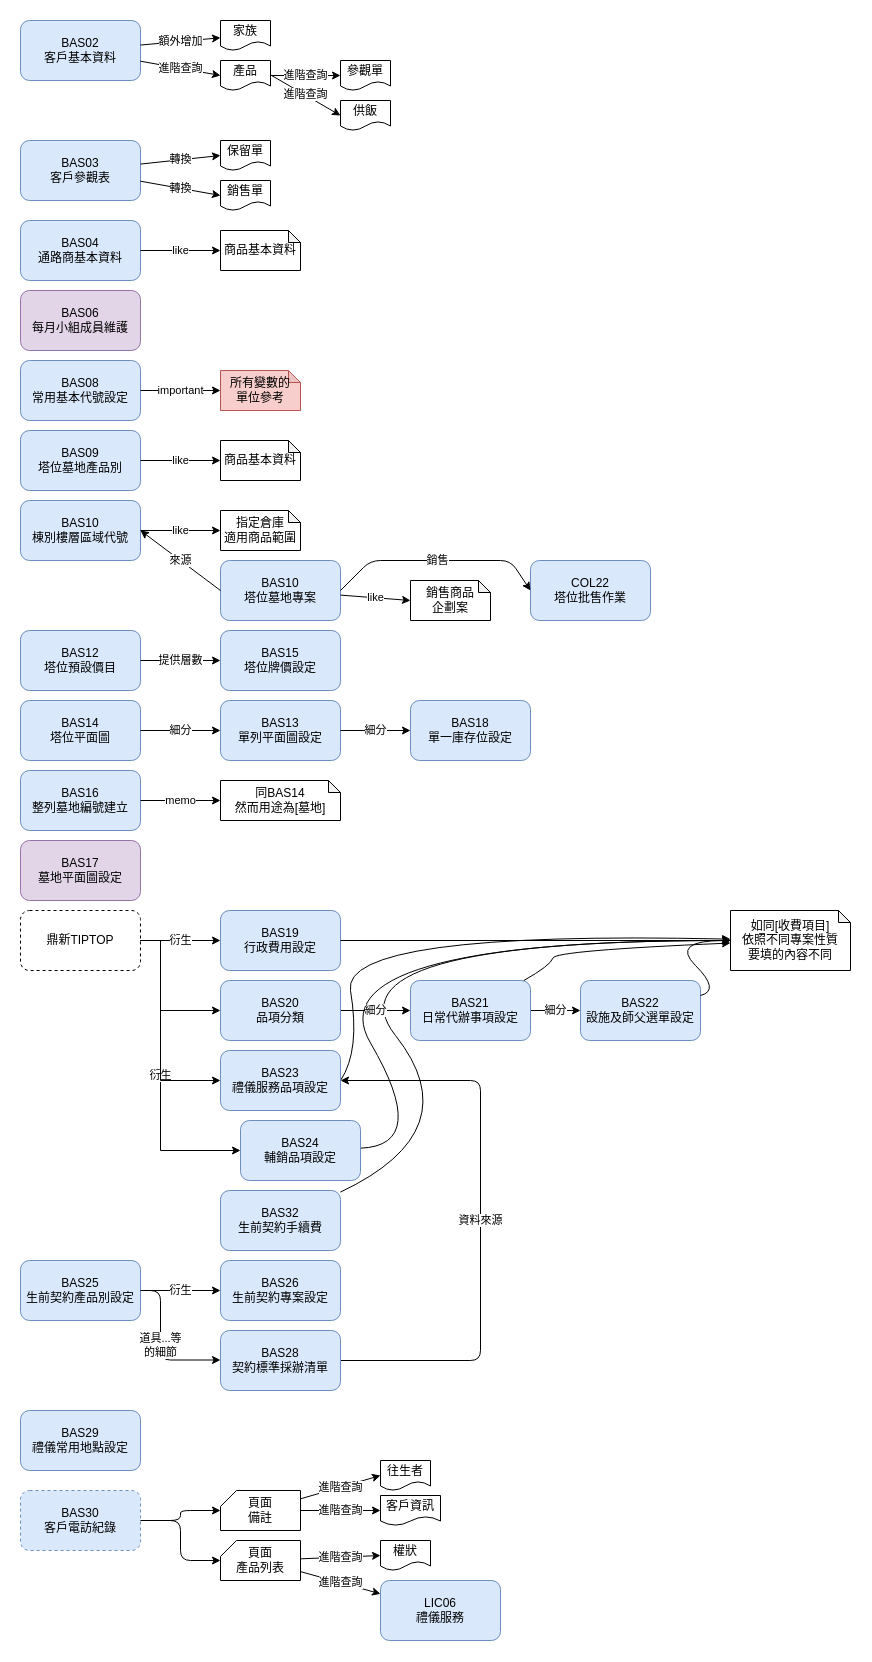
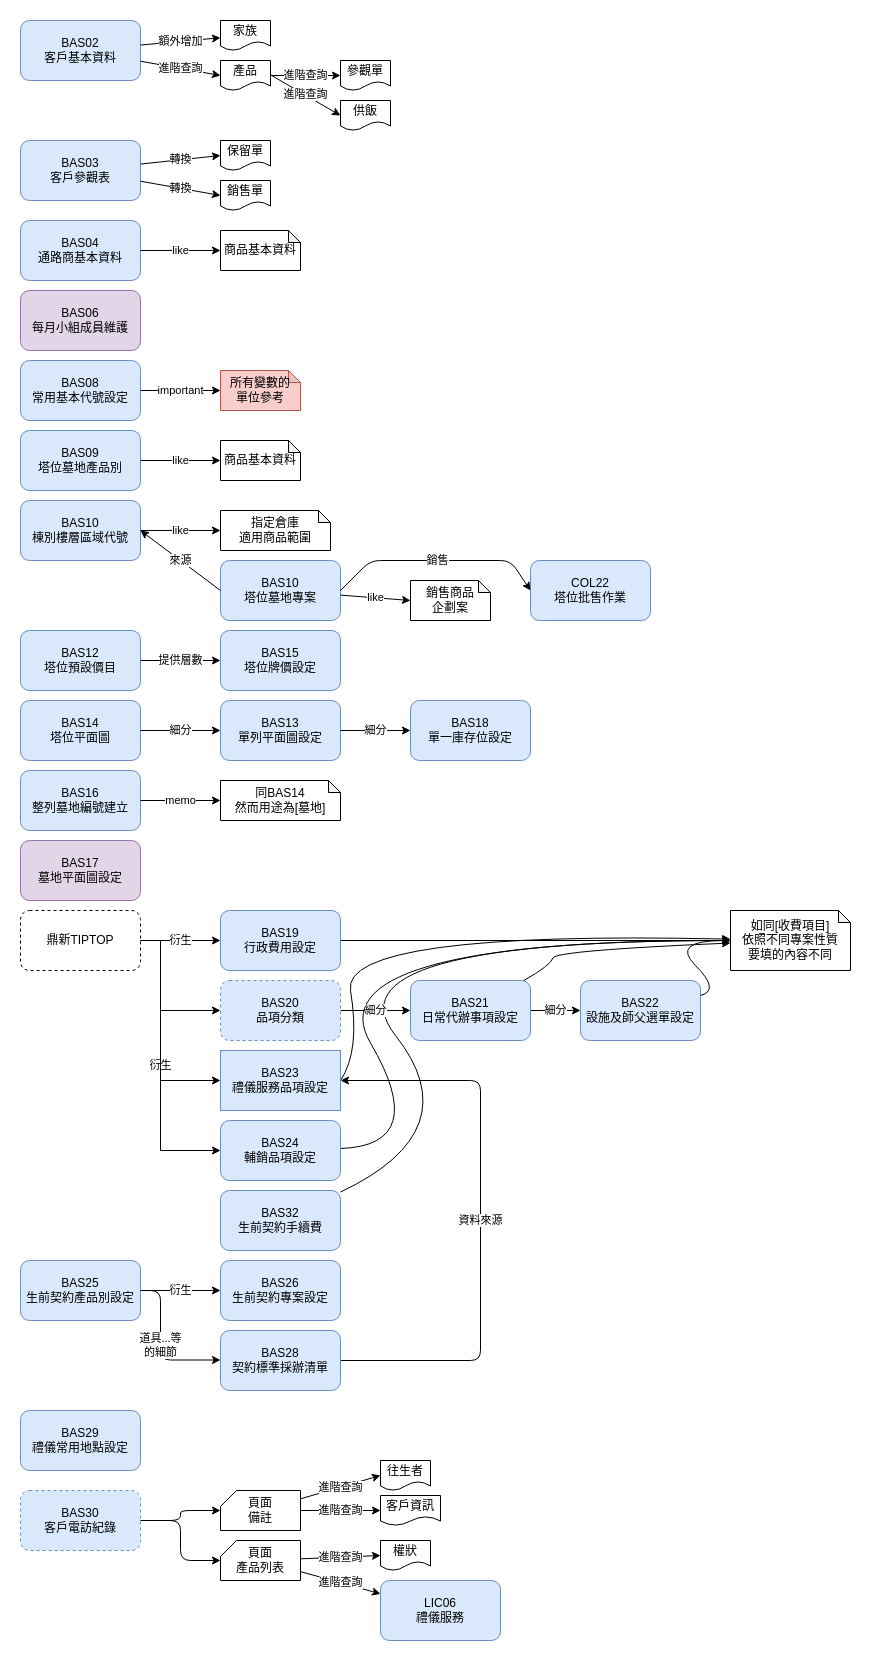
(261, 531) -> (276, 531)
(281, 1011) -> (281, 1011)
(281, 1081) -> (281, 1081)
(301, 1151) -> (281, 1151)
